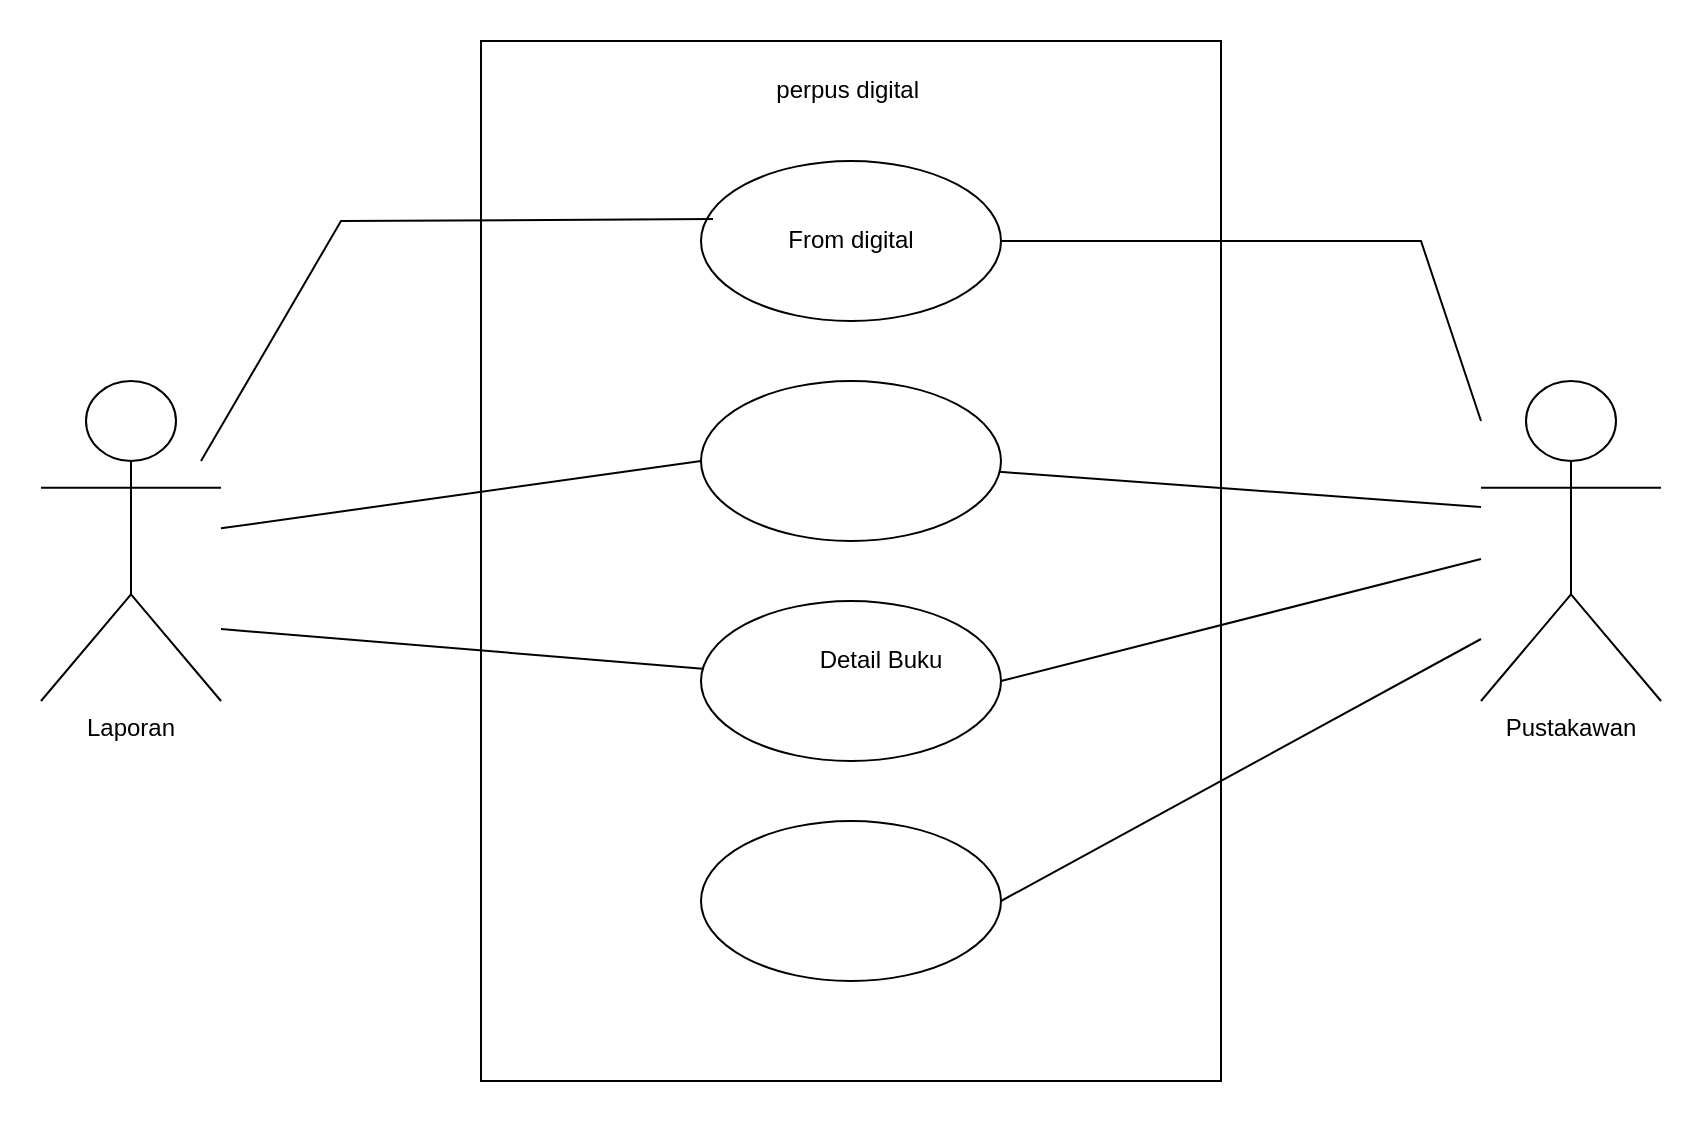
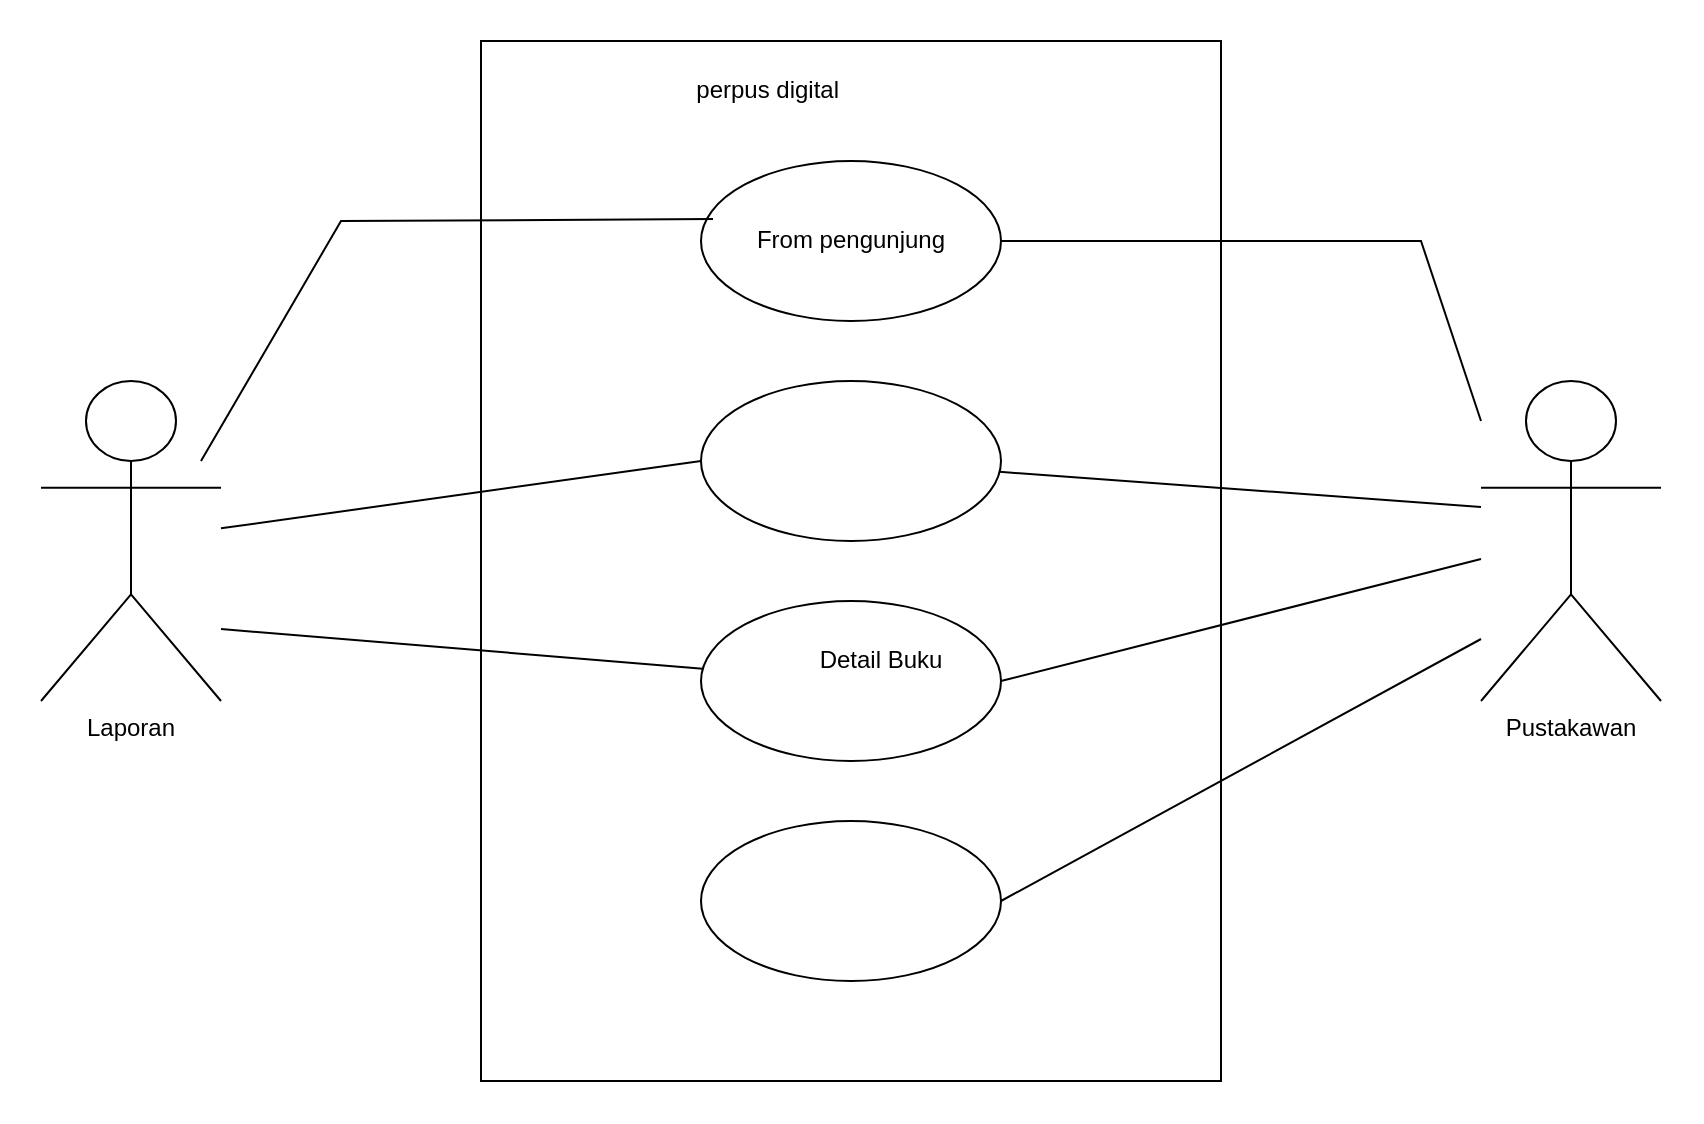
(851, 91) -> (771, 91)
(852, 241) -> (852, 241)
